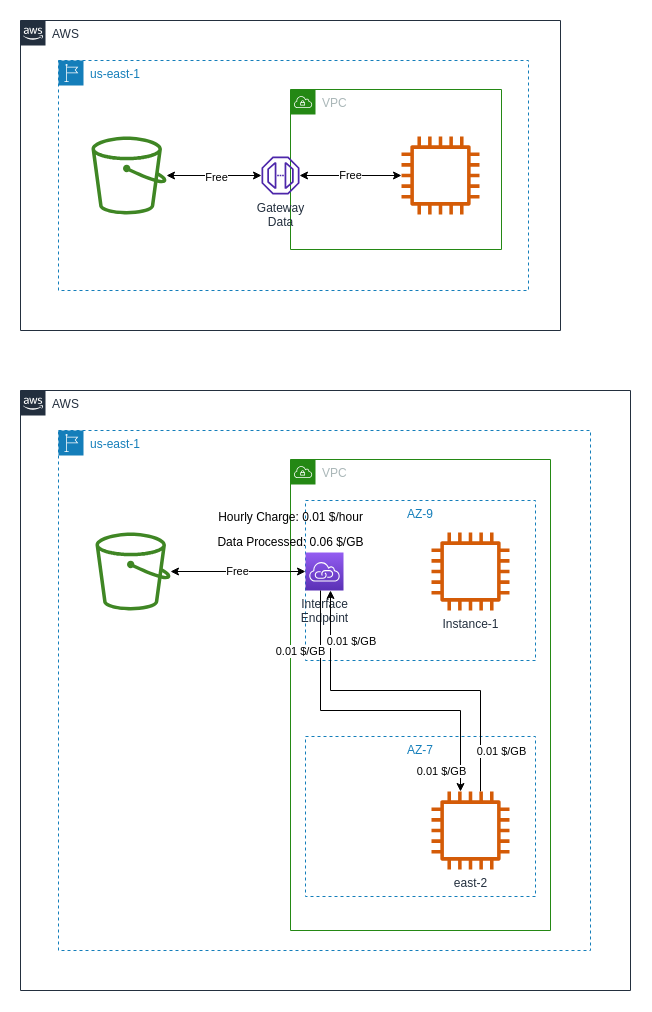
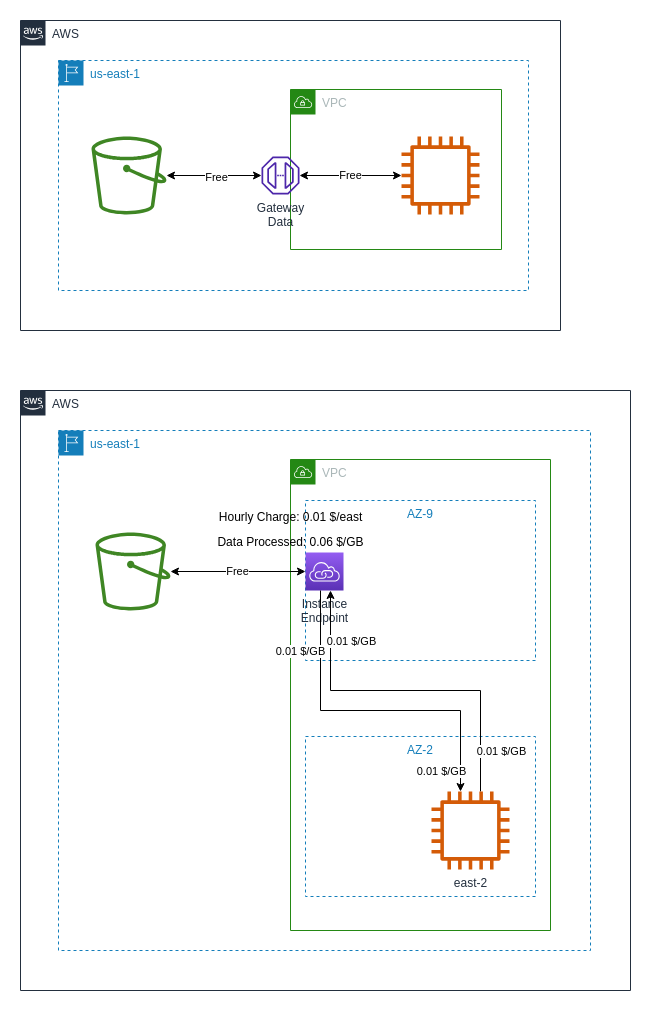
(291, 518) -> (291, 518)
(471, 572) -> none
(325, 612) -> (325, 612)
(420, 750) -> (420, 750)
